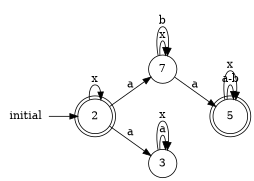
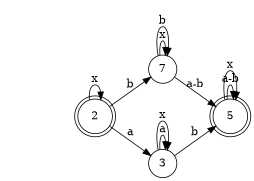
(130, 85) -> (130, 85)
(195, 85) -> (195, 85)
(26, 116) -> none
none -> (192, 143)
